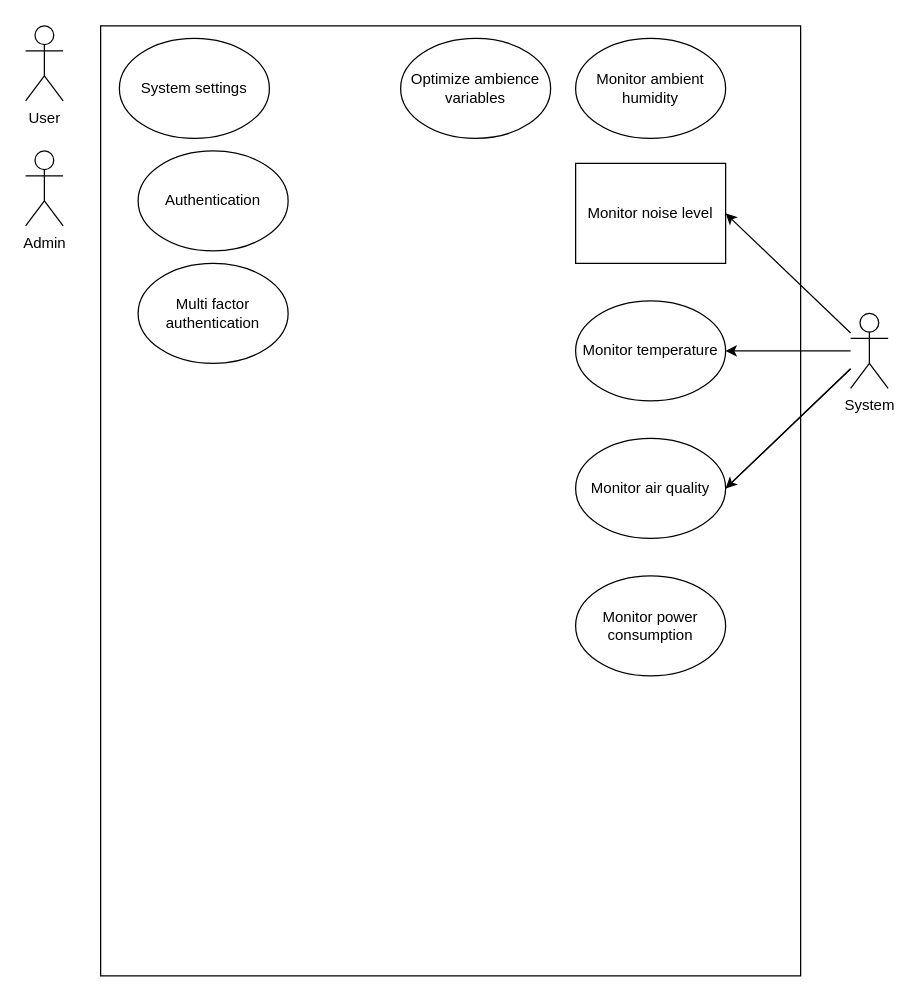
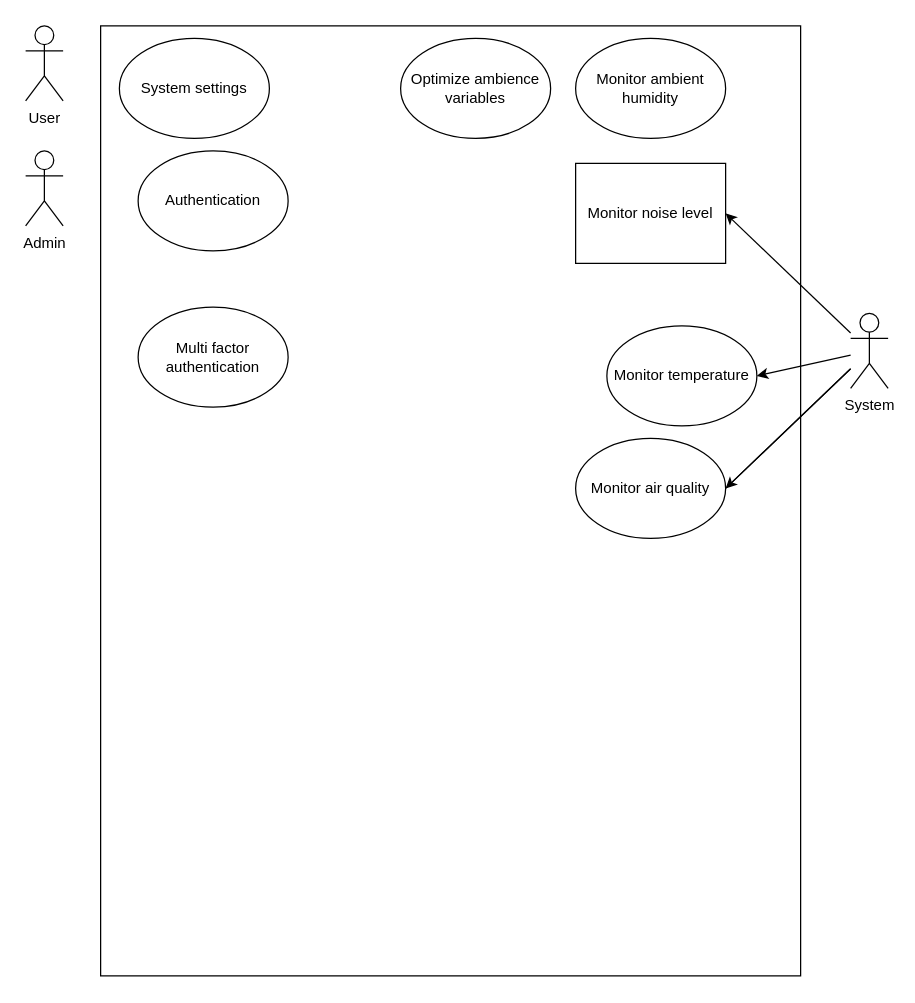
(213, 313) -> (213, 357)
(651, 351) -> (682, 376)
(651, 626) -> none
